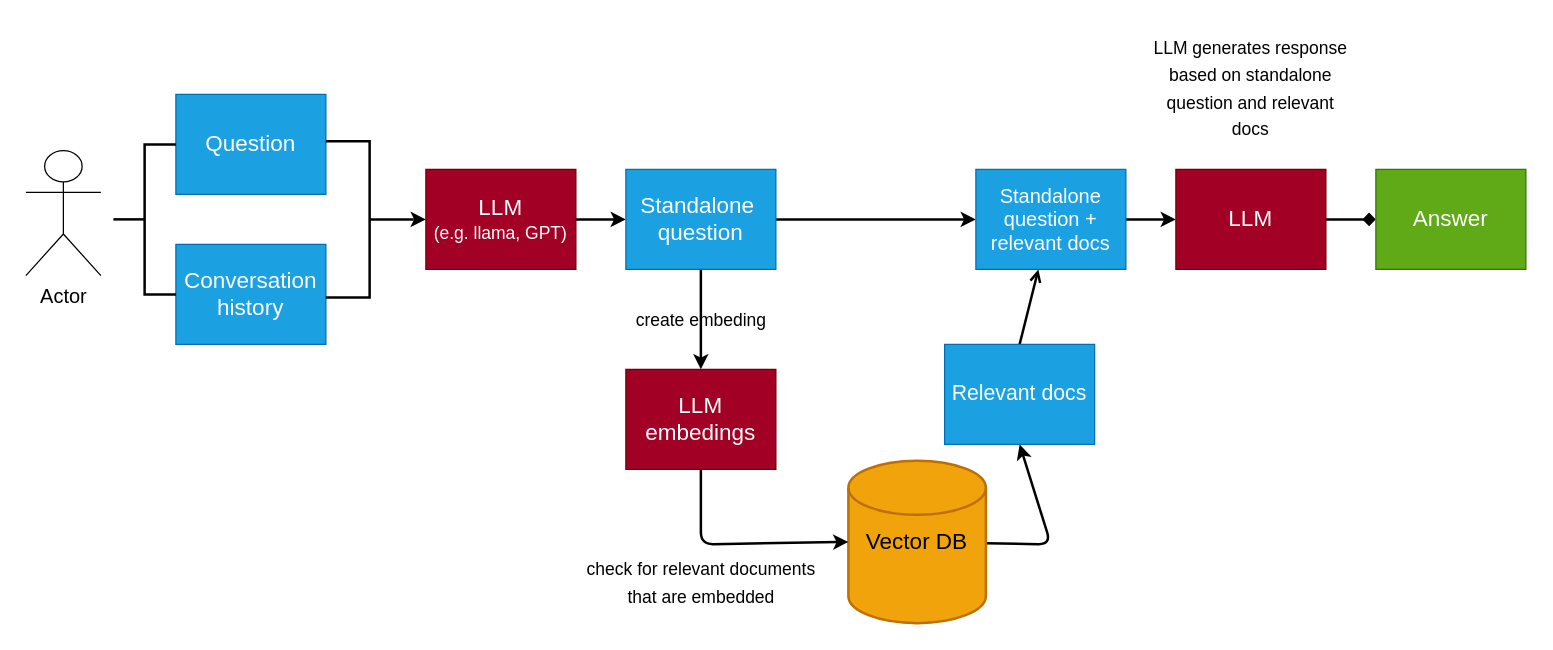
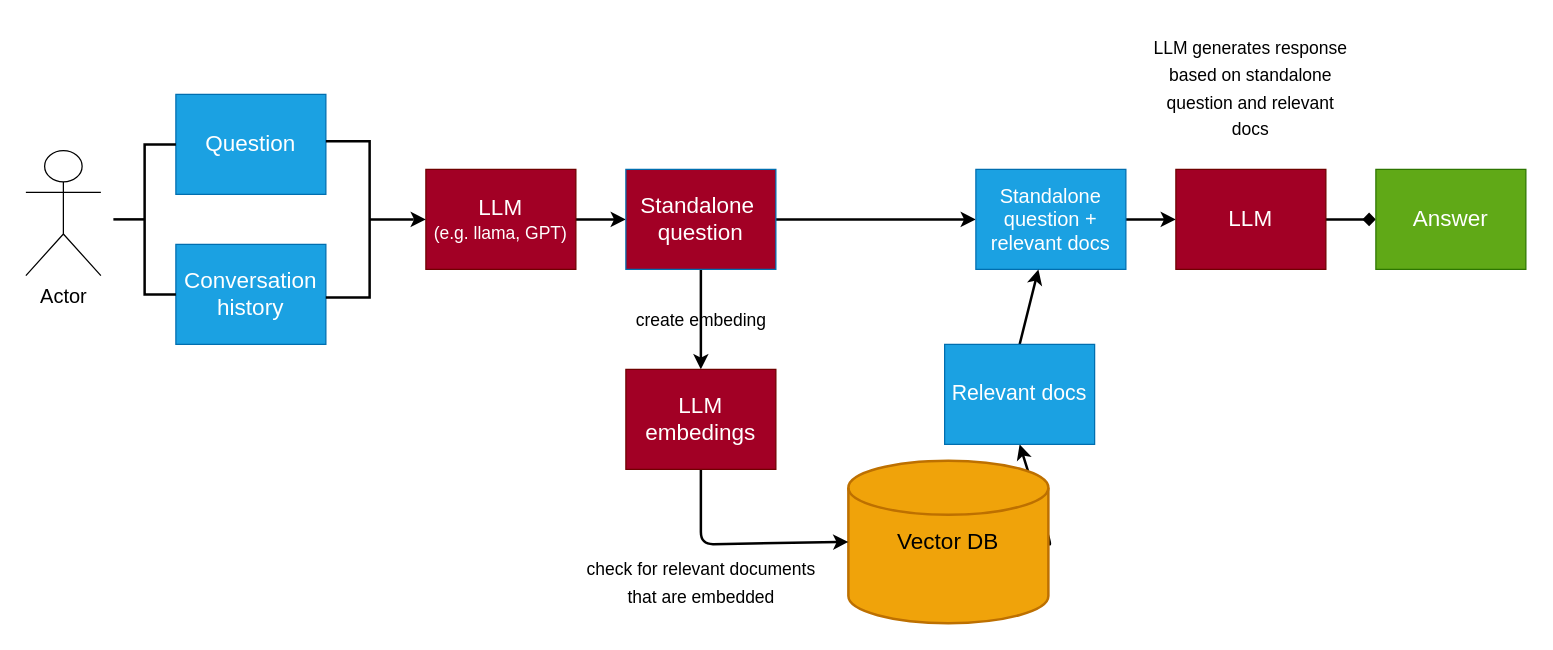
(701, 219) -> (701, 219)
(1036, 280) -> (1035, 281)
(917, 542) -> (948, 542)
